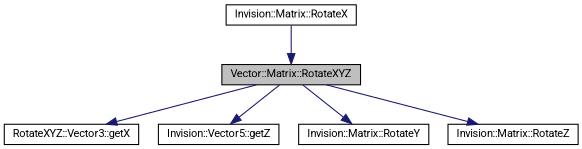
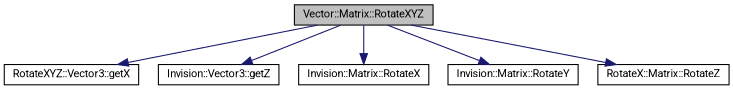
(291, 39) -> (364, 39)
(219, 134) -> (219, 75)
(513, 134) -> (663, 75)
